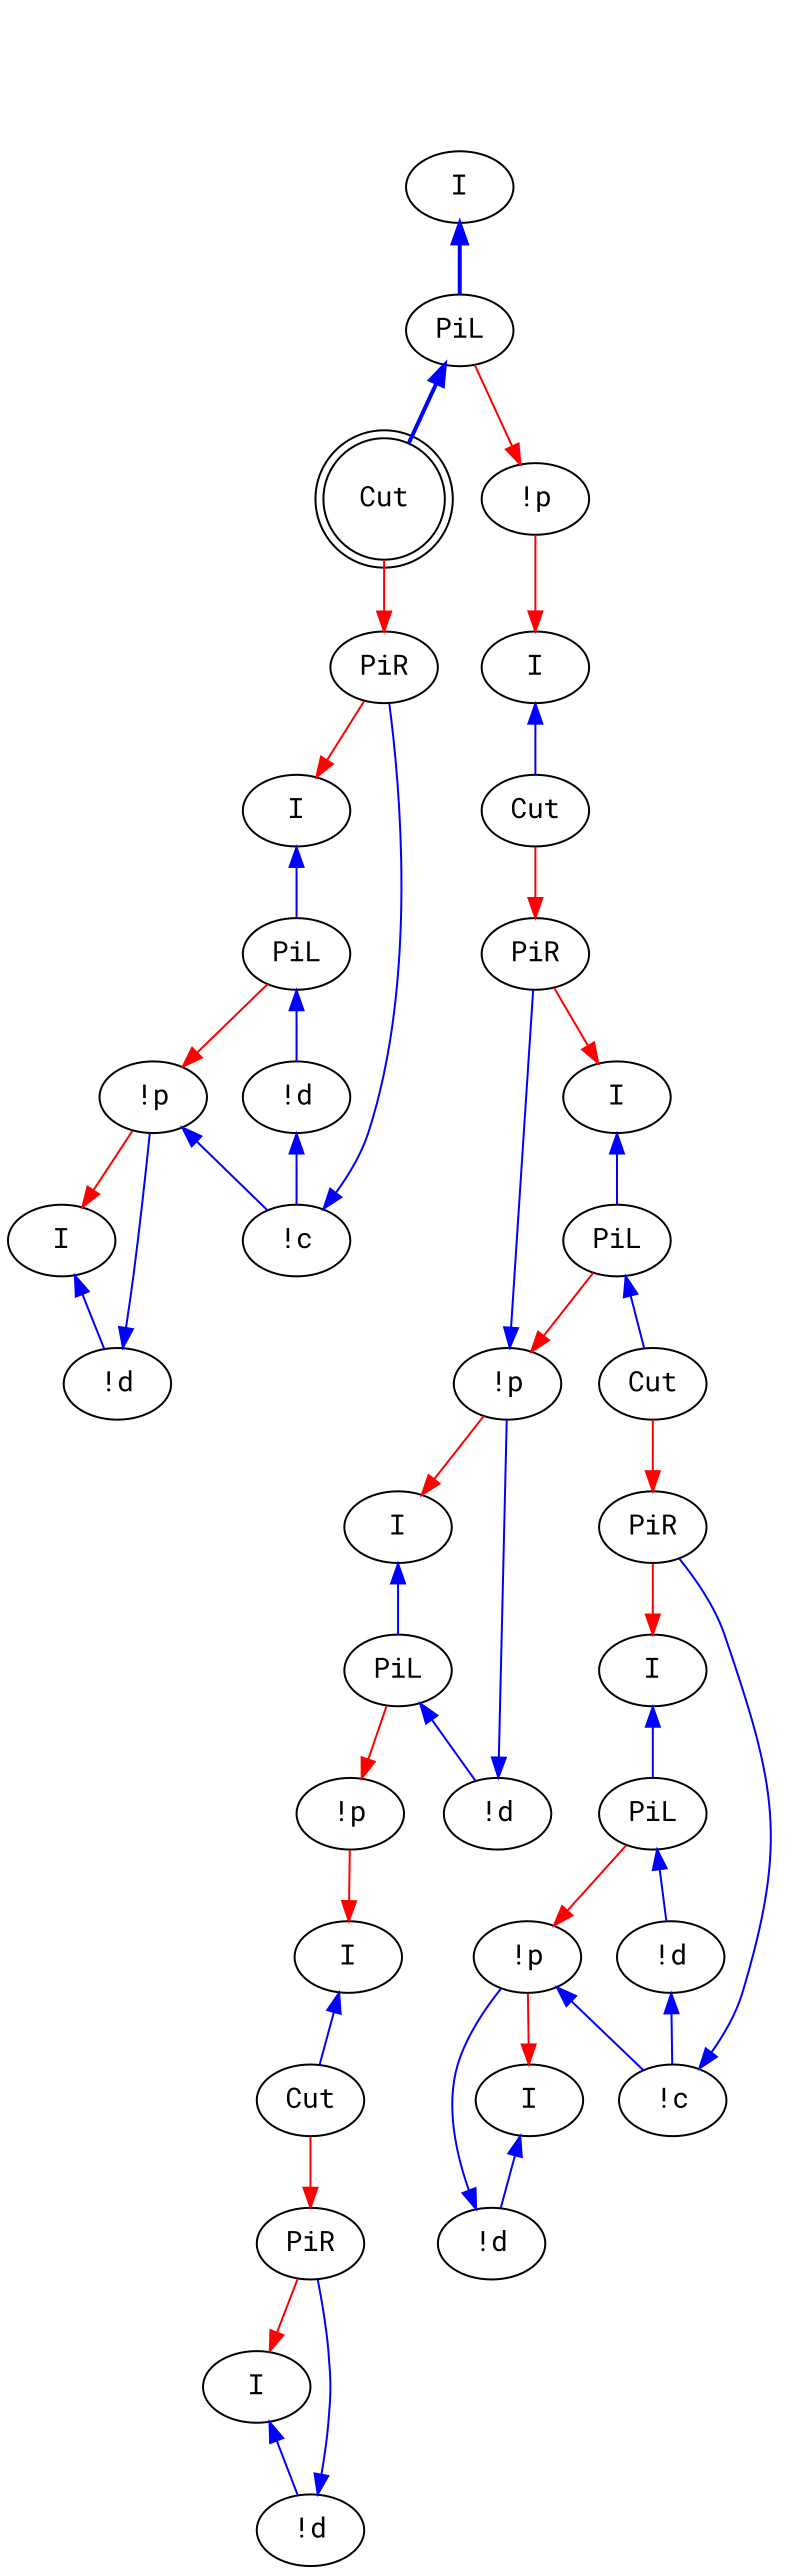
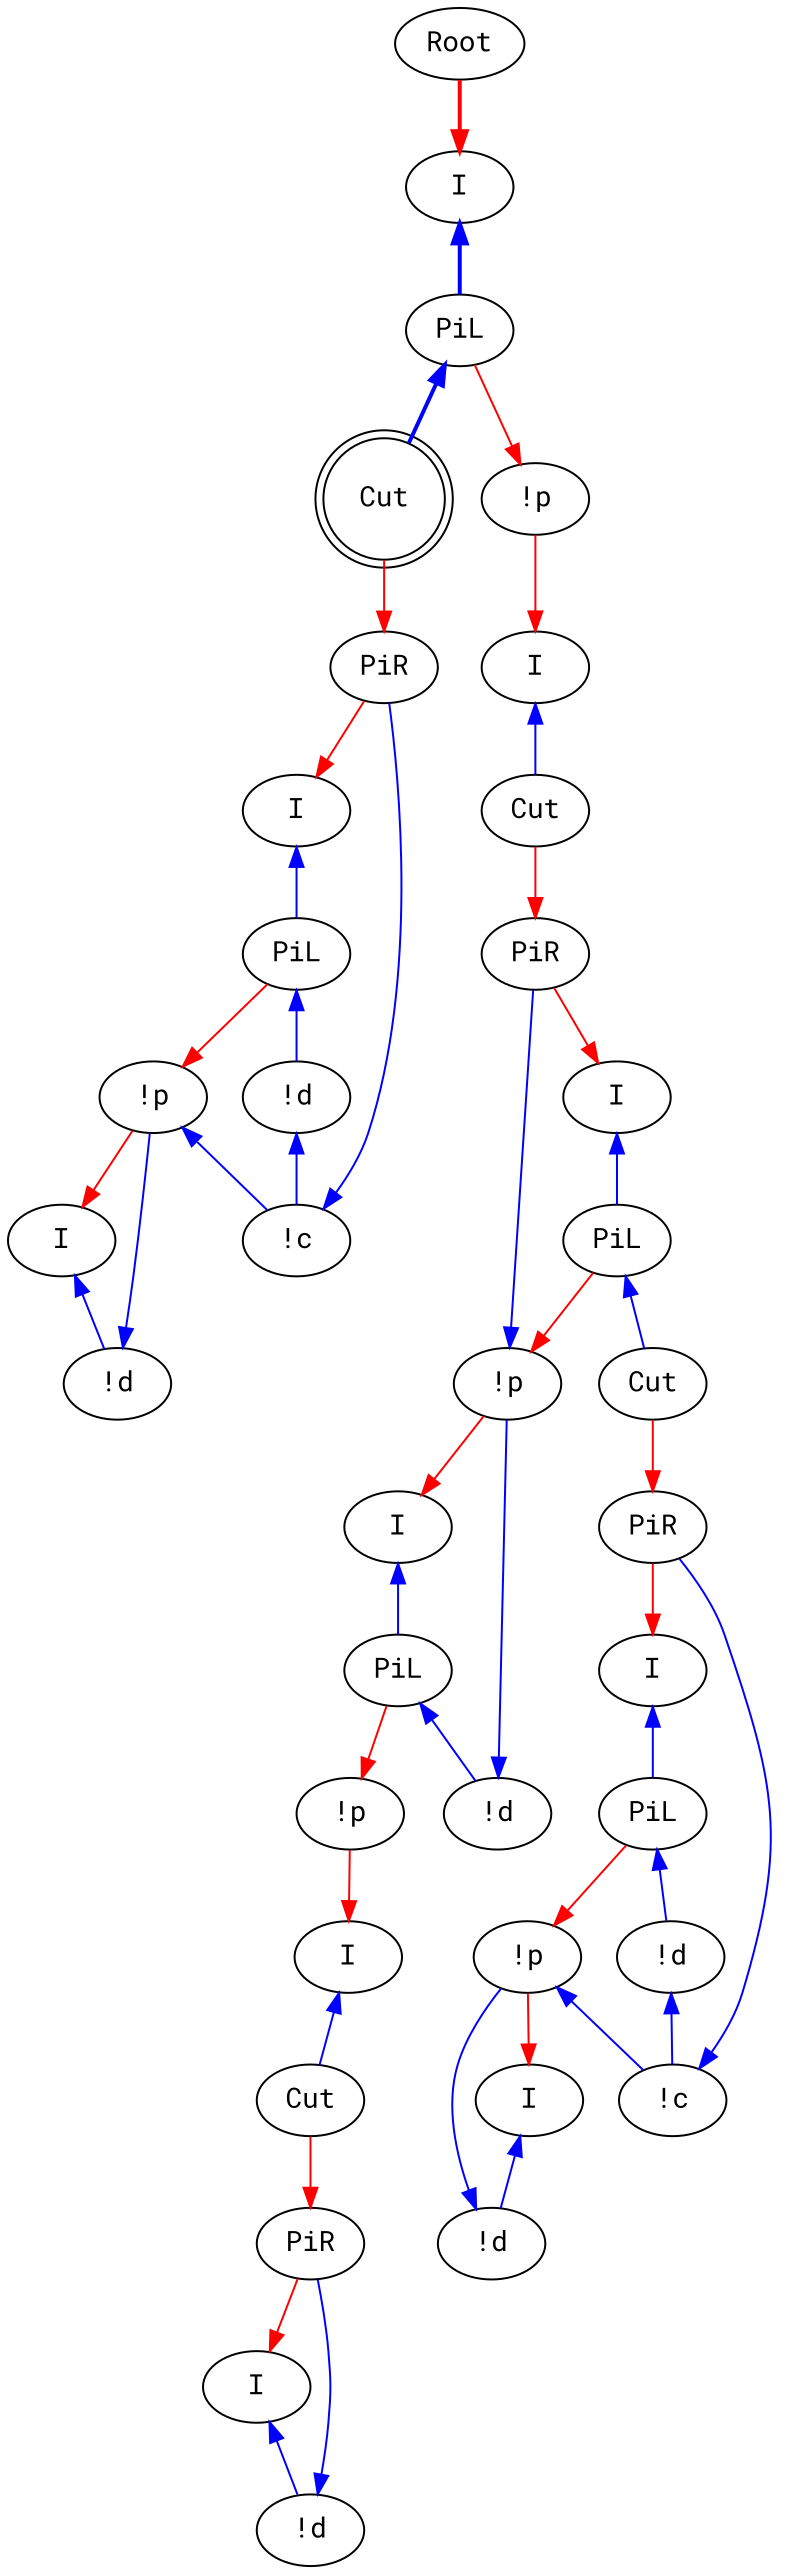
none -> (460, 44)
